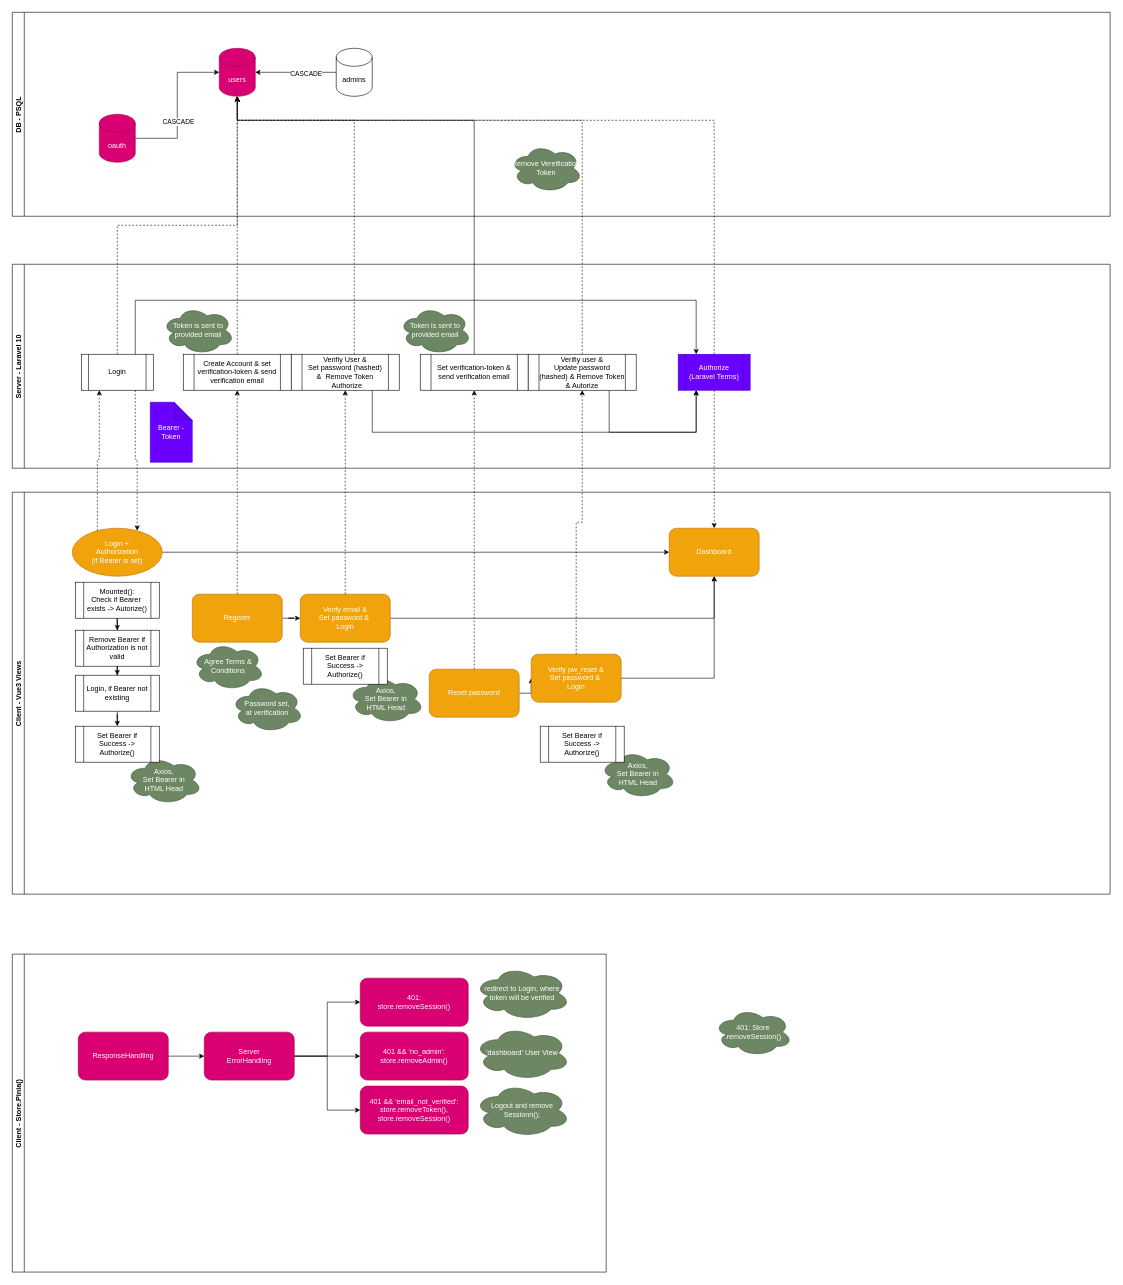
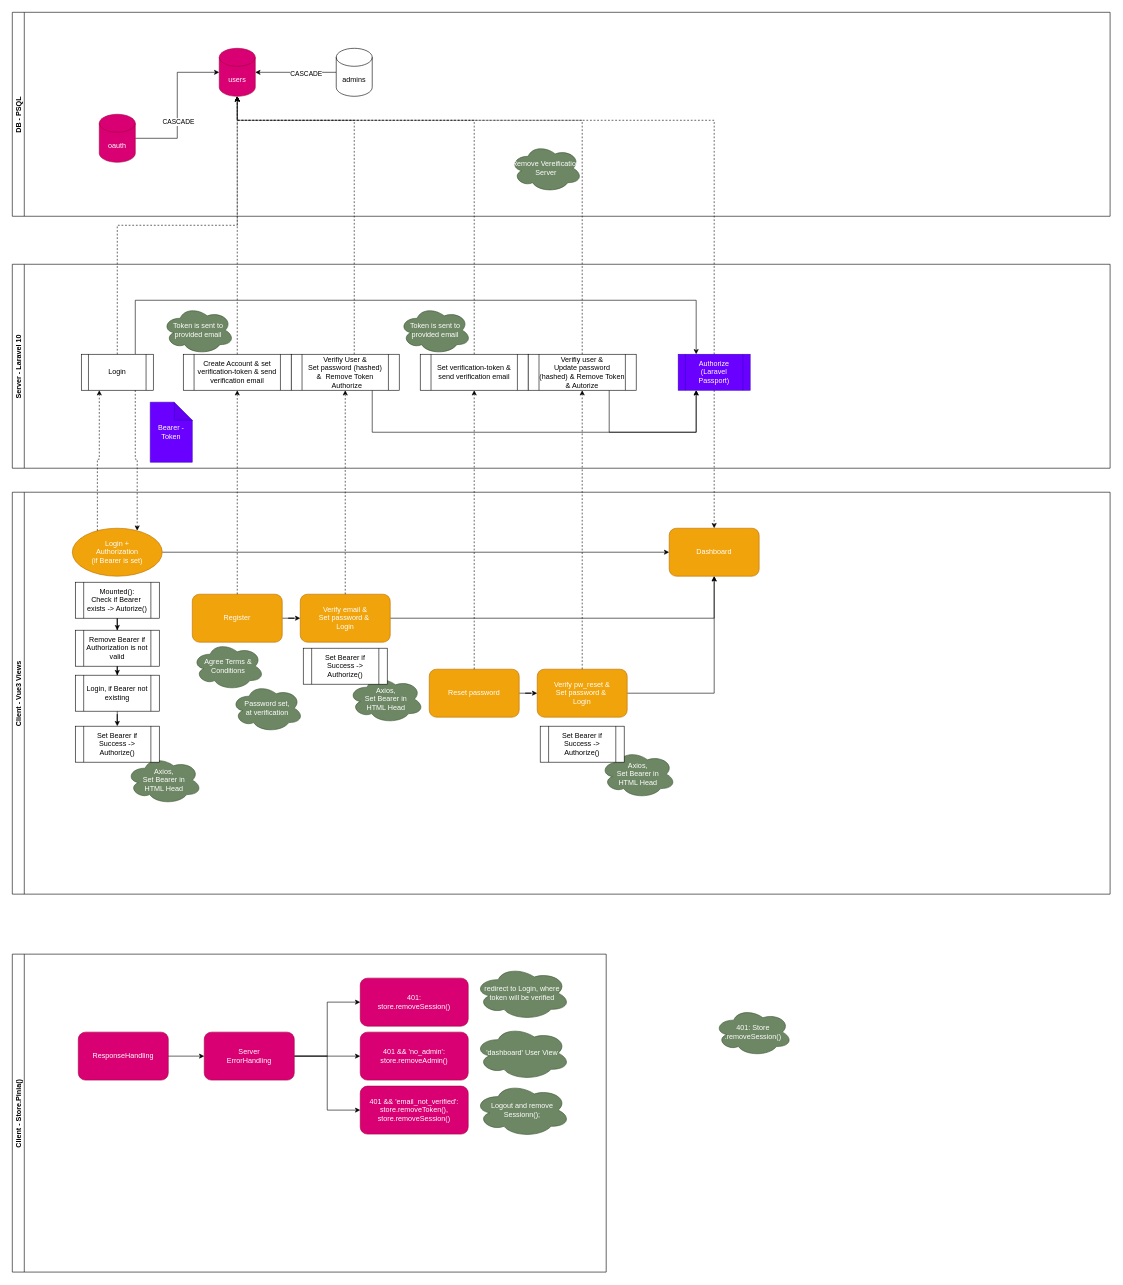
(546, 168) -> (546, 168)
(474, 238) -> (474, 238)
(714, 372) -> (714, 372)
(576, 678) -> (582, 693)
